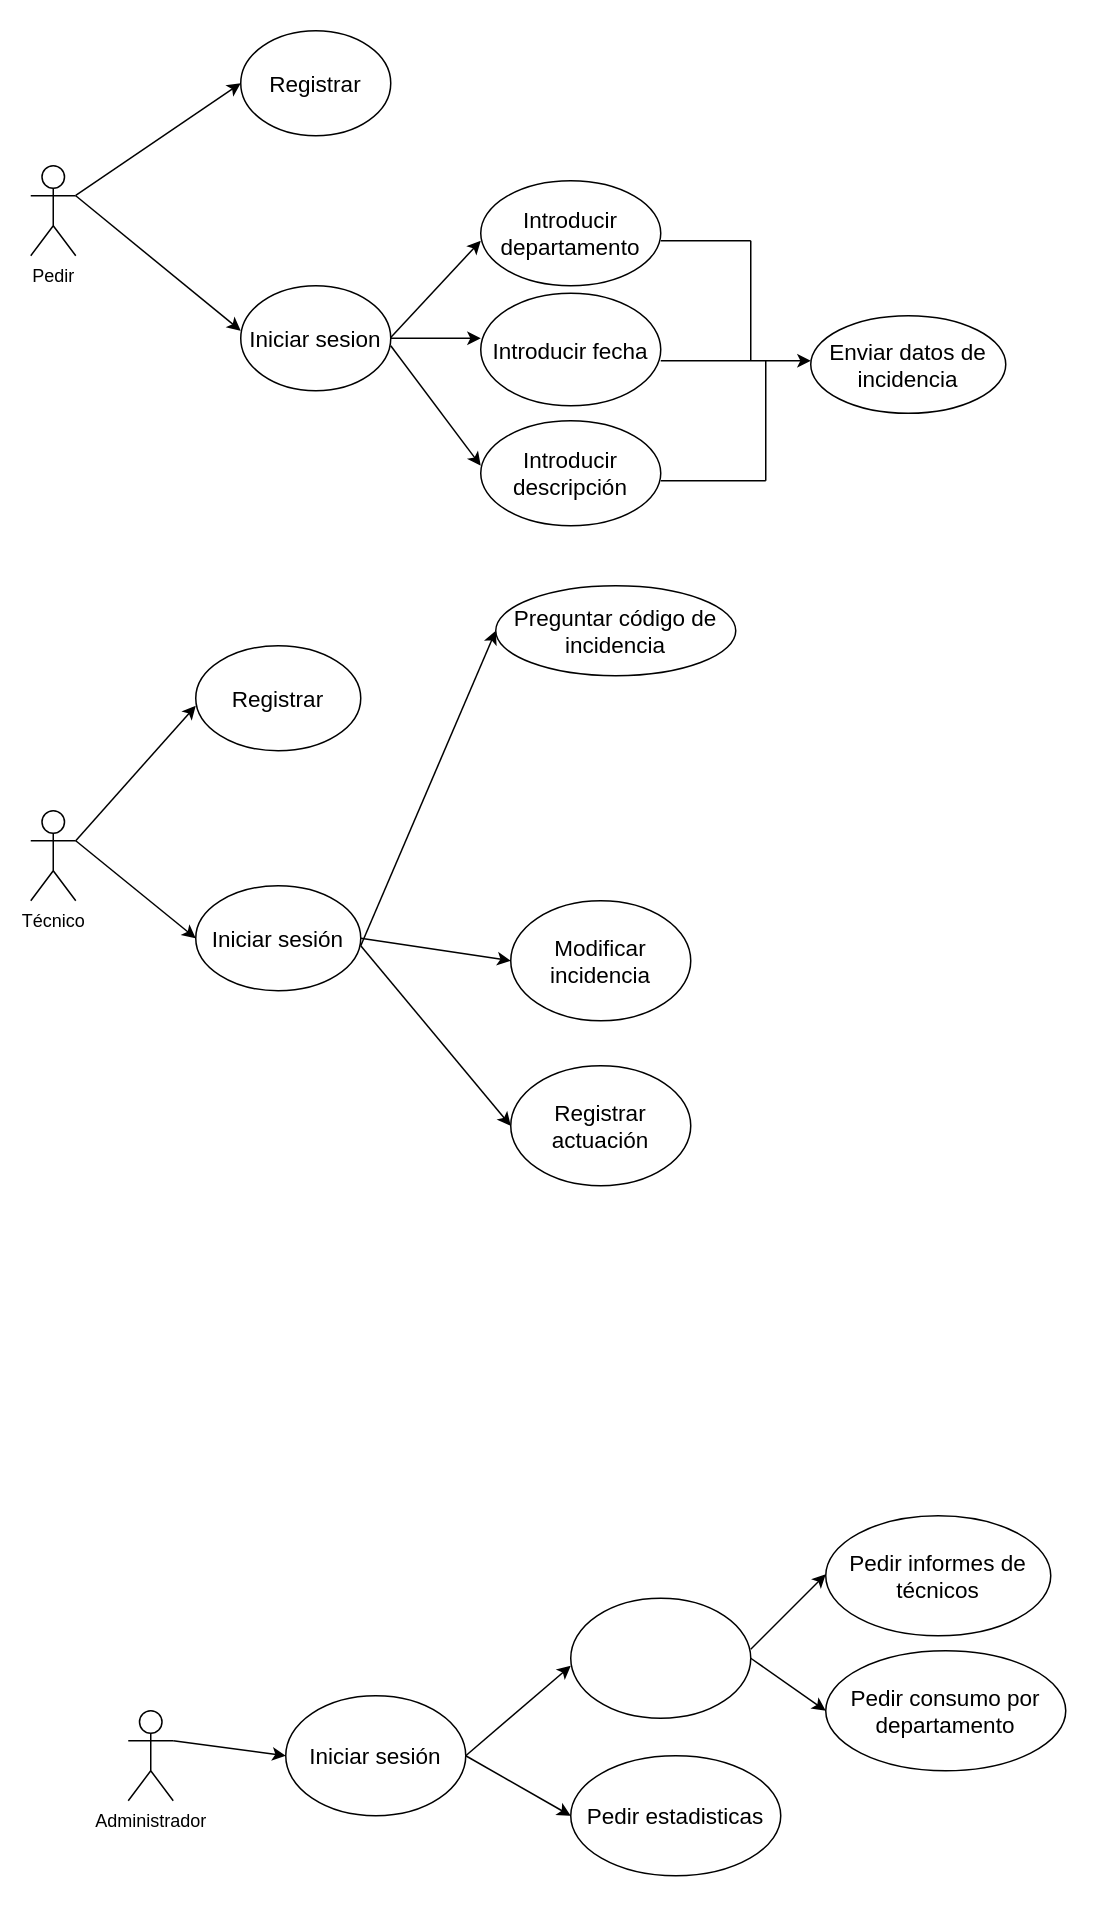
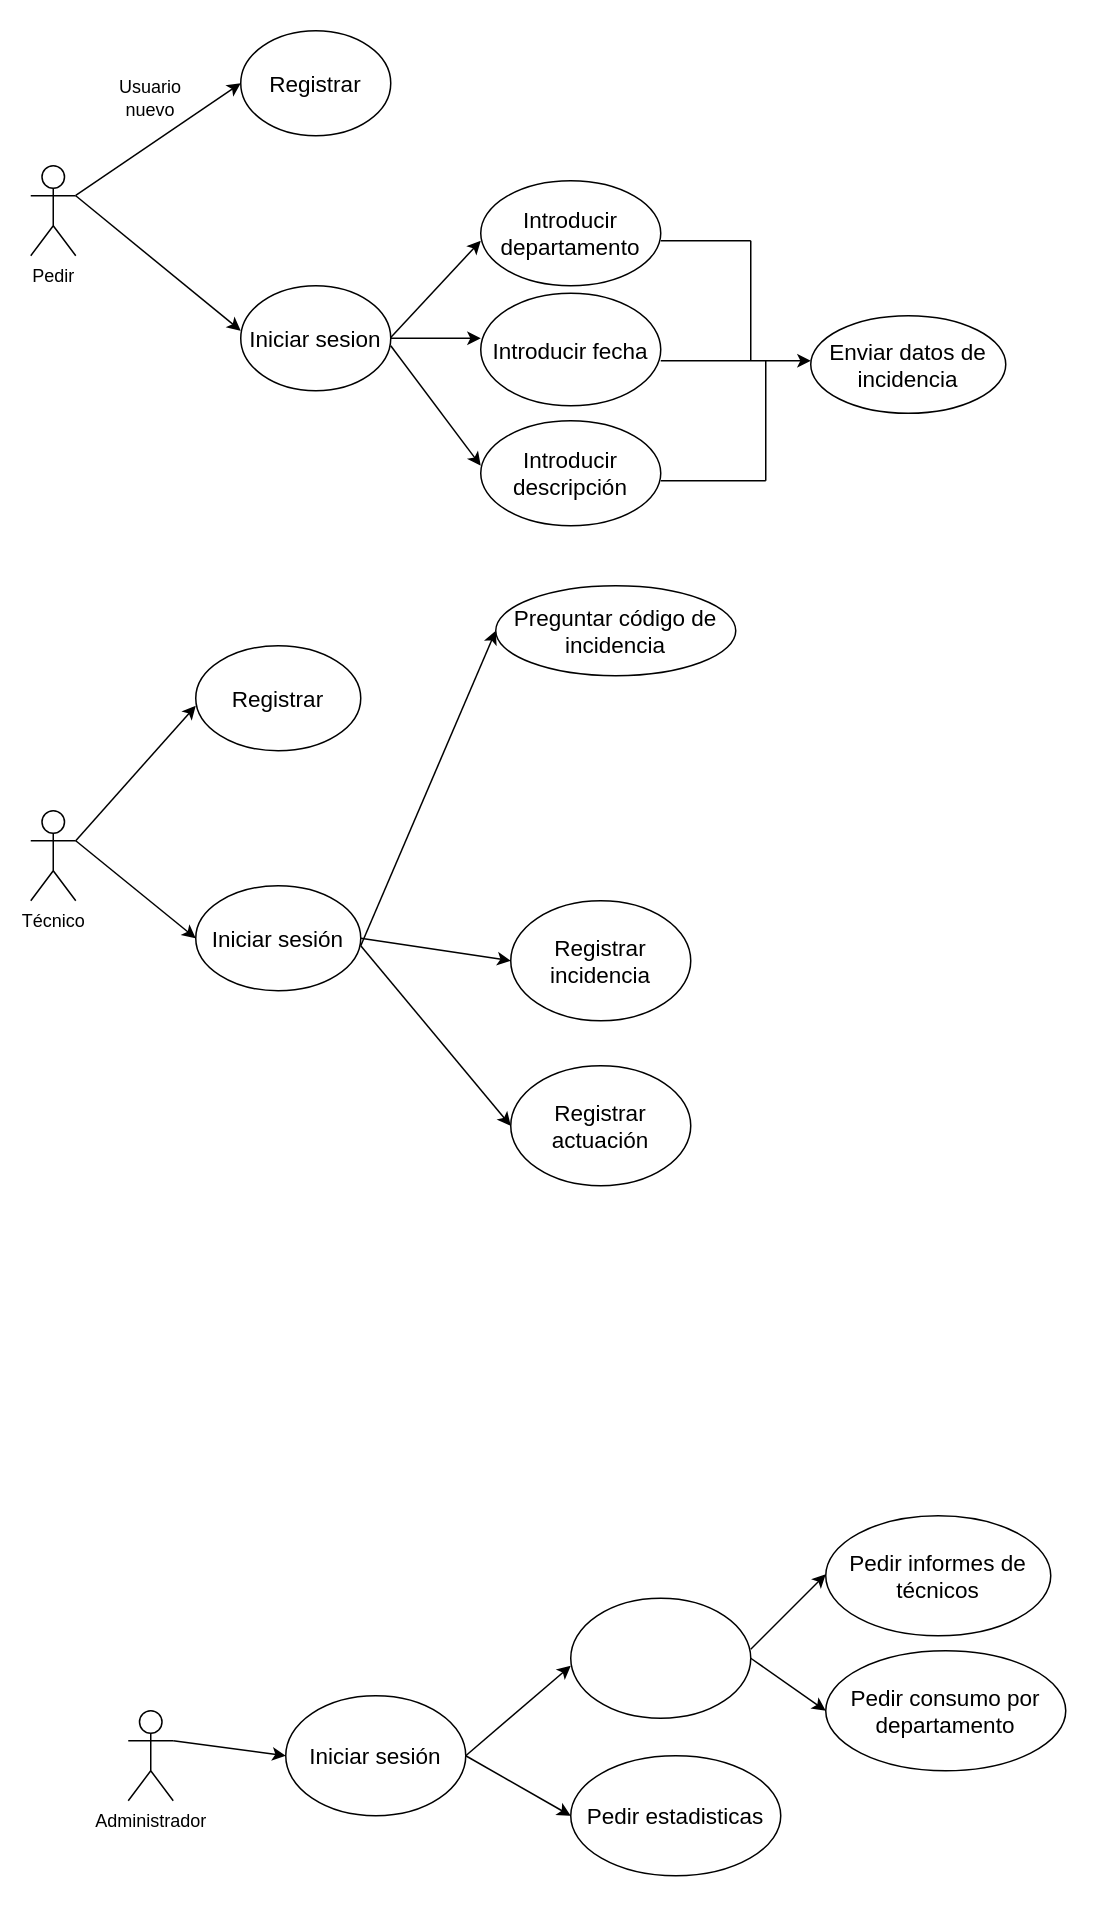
none -> (151, 98)
(601, 961) -> (601, 961)
